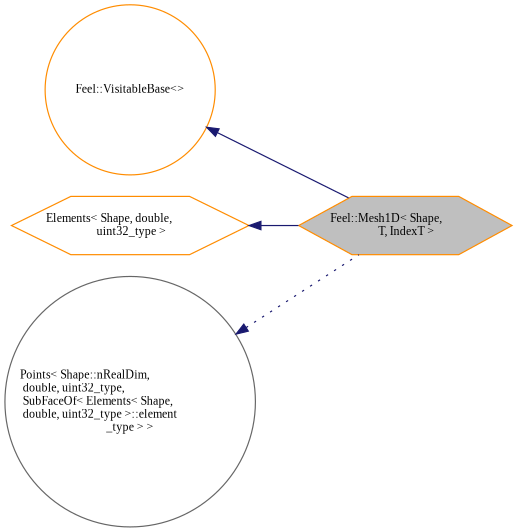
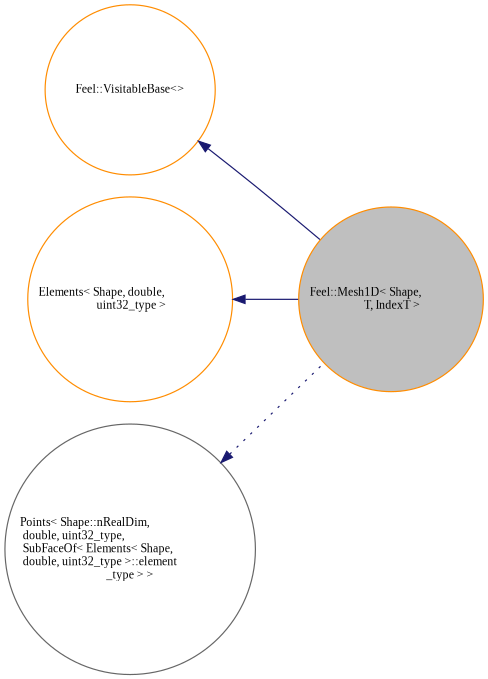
(130, 226) -> (130, 299)
(405, 226) -> (391, 299)
